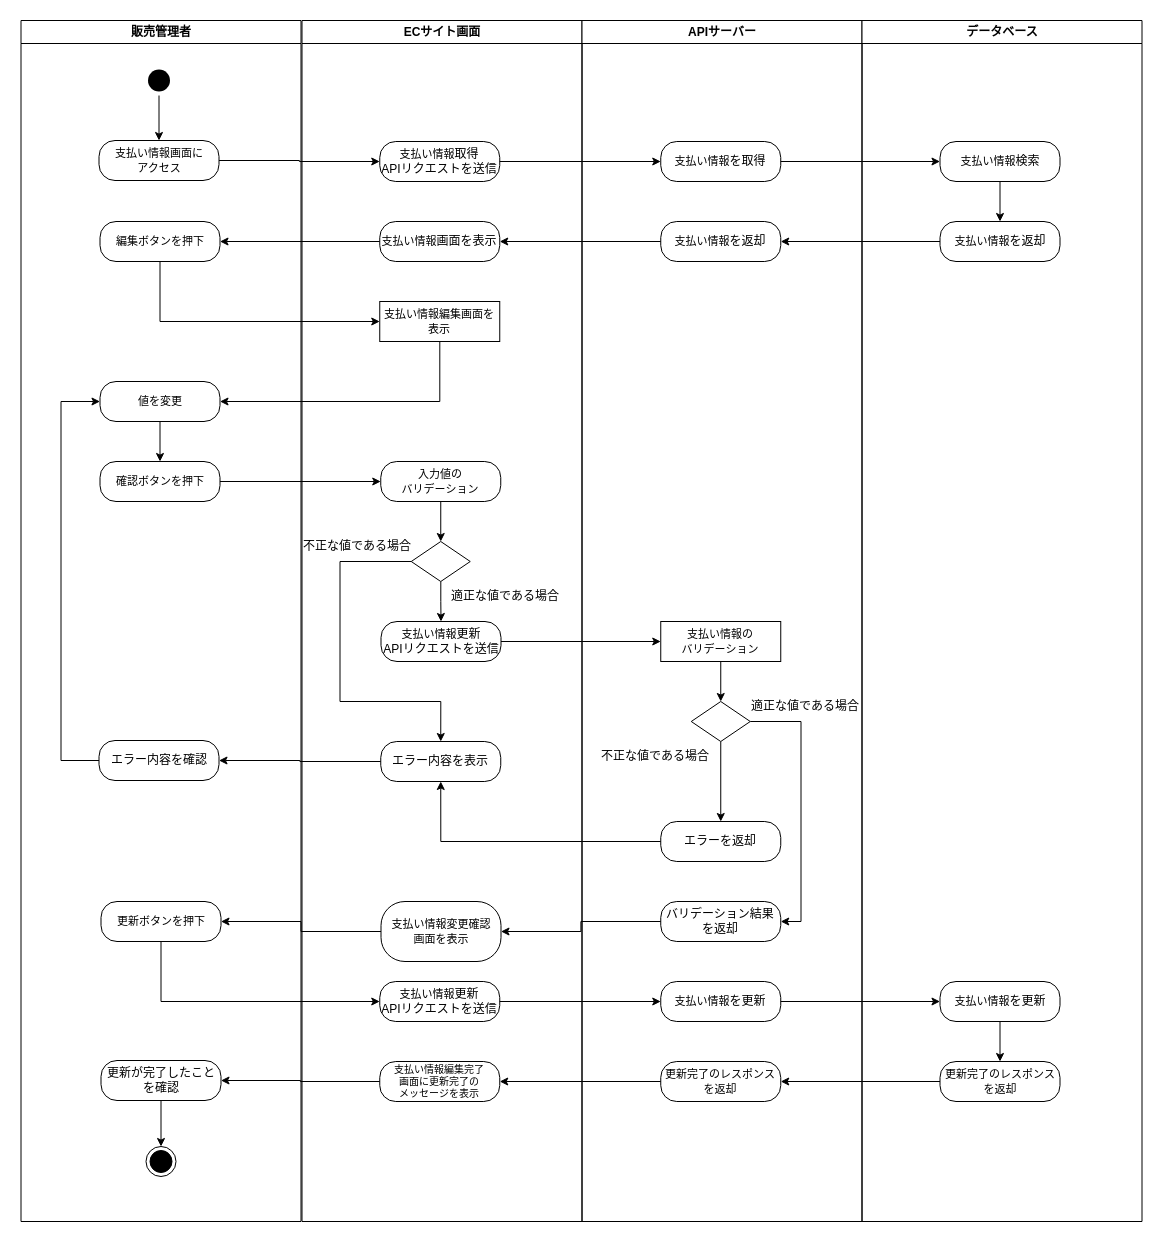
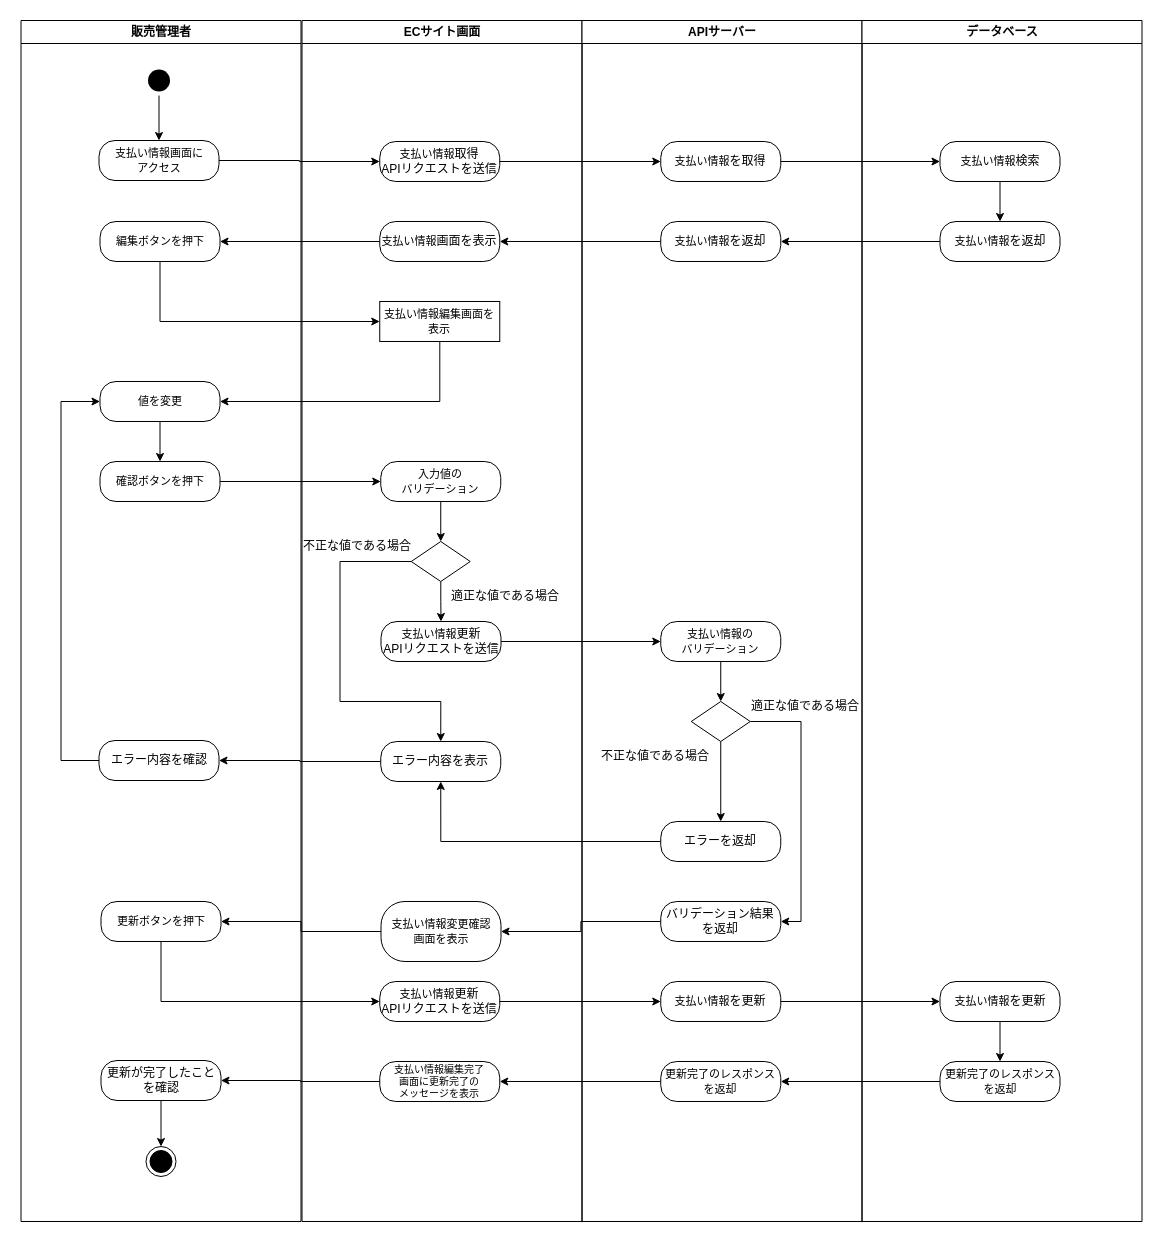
(721, 642) -> (721, 642)
